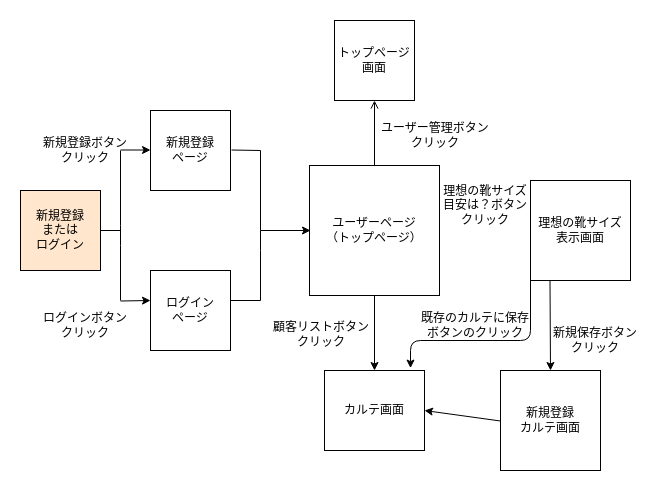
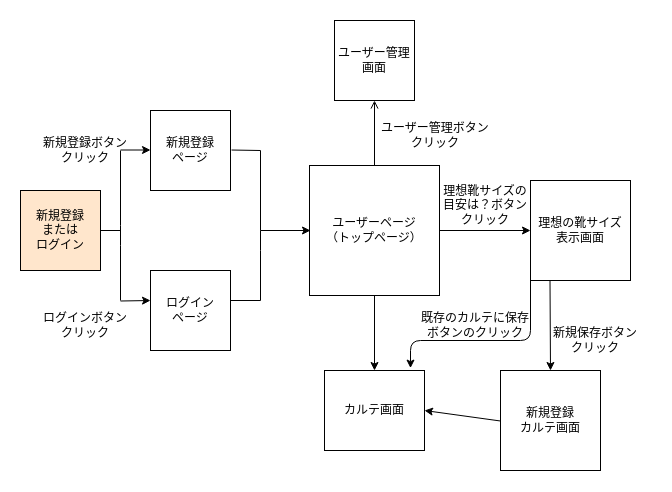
(375, 61) -> (375, 61)
(486, 206) -> (486, 206)
none -> (482, 231)
(322, 335) -> none
